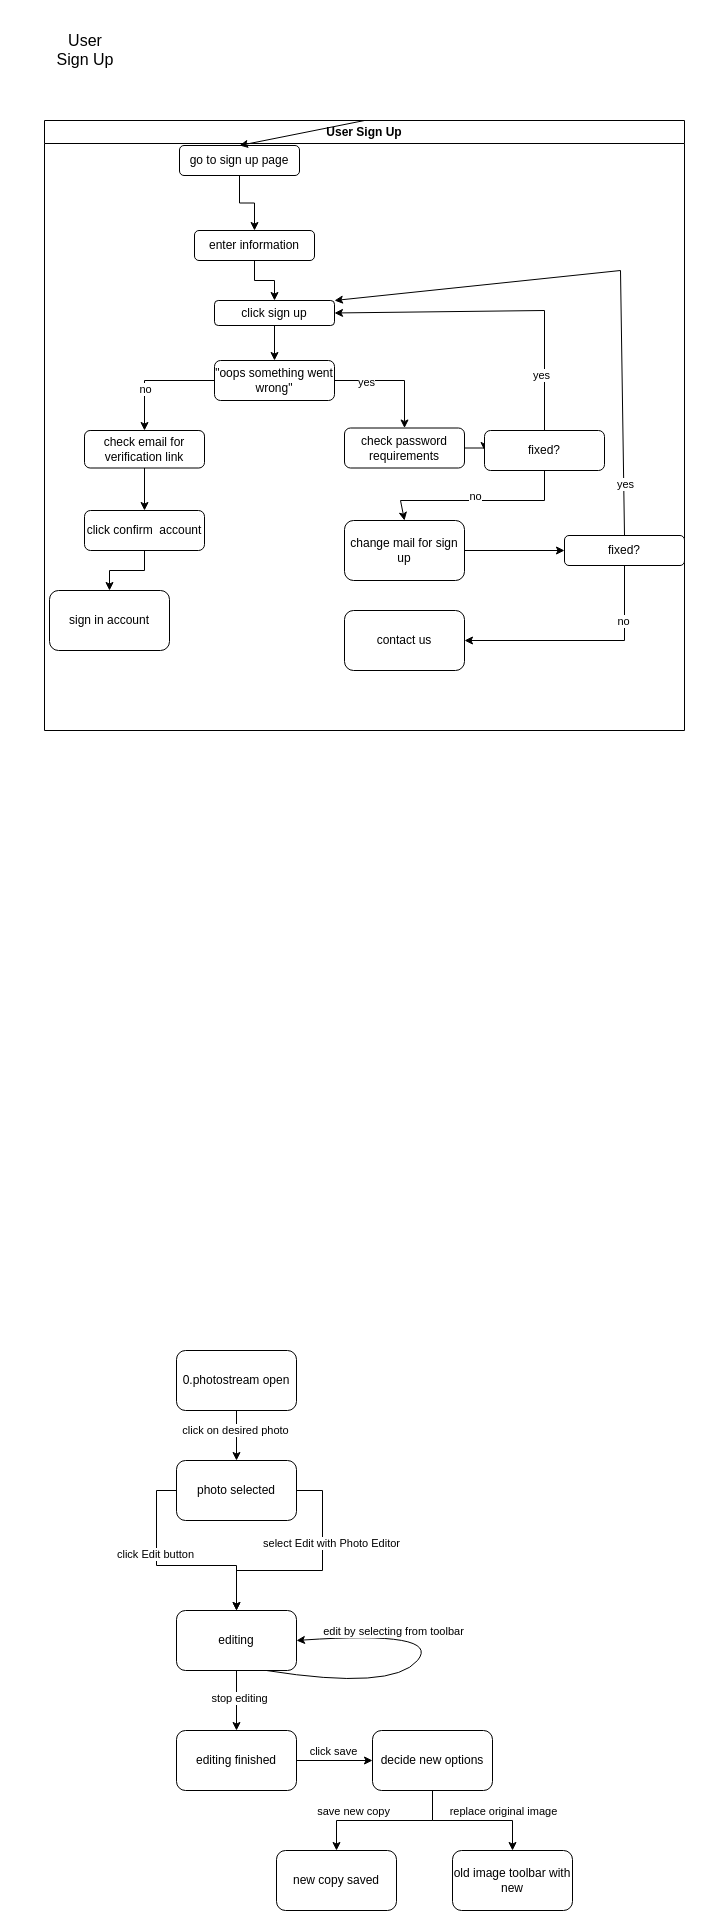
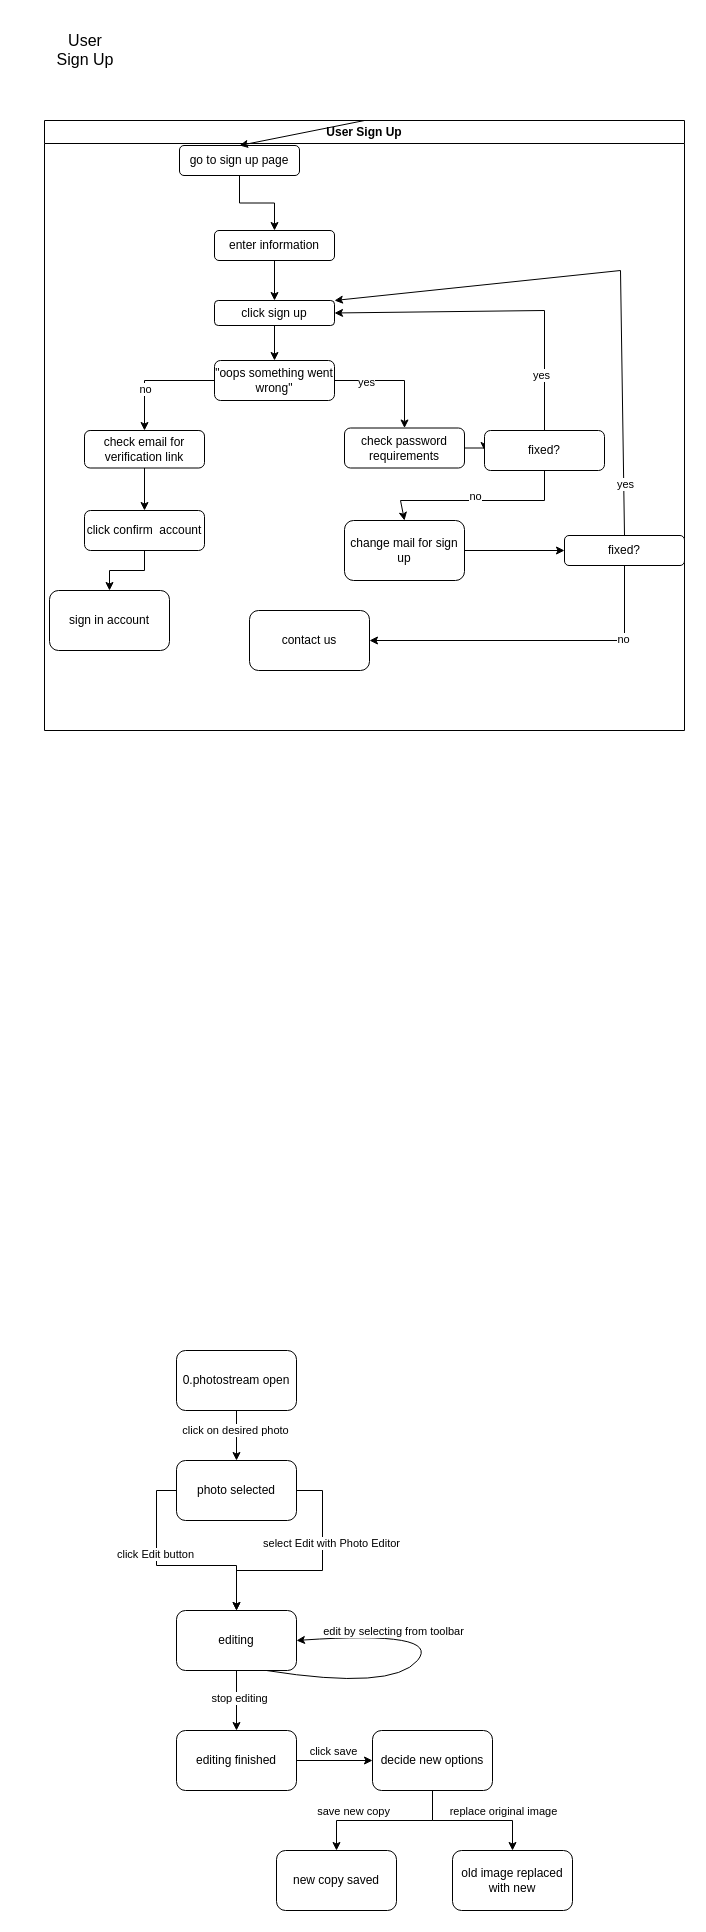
(255, 246) -> (275, 246)
(405, 641) -> (310, 641)
(513, 1881) -> (513, 1881)
